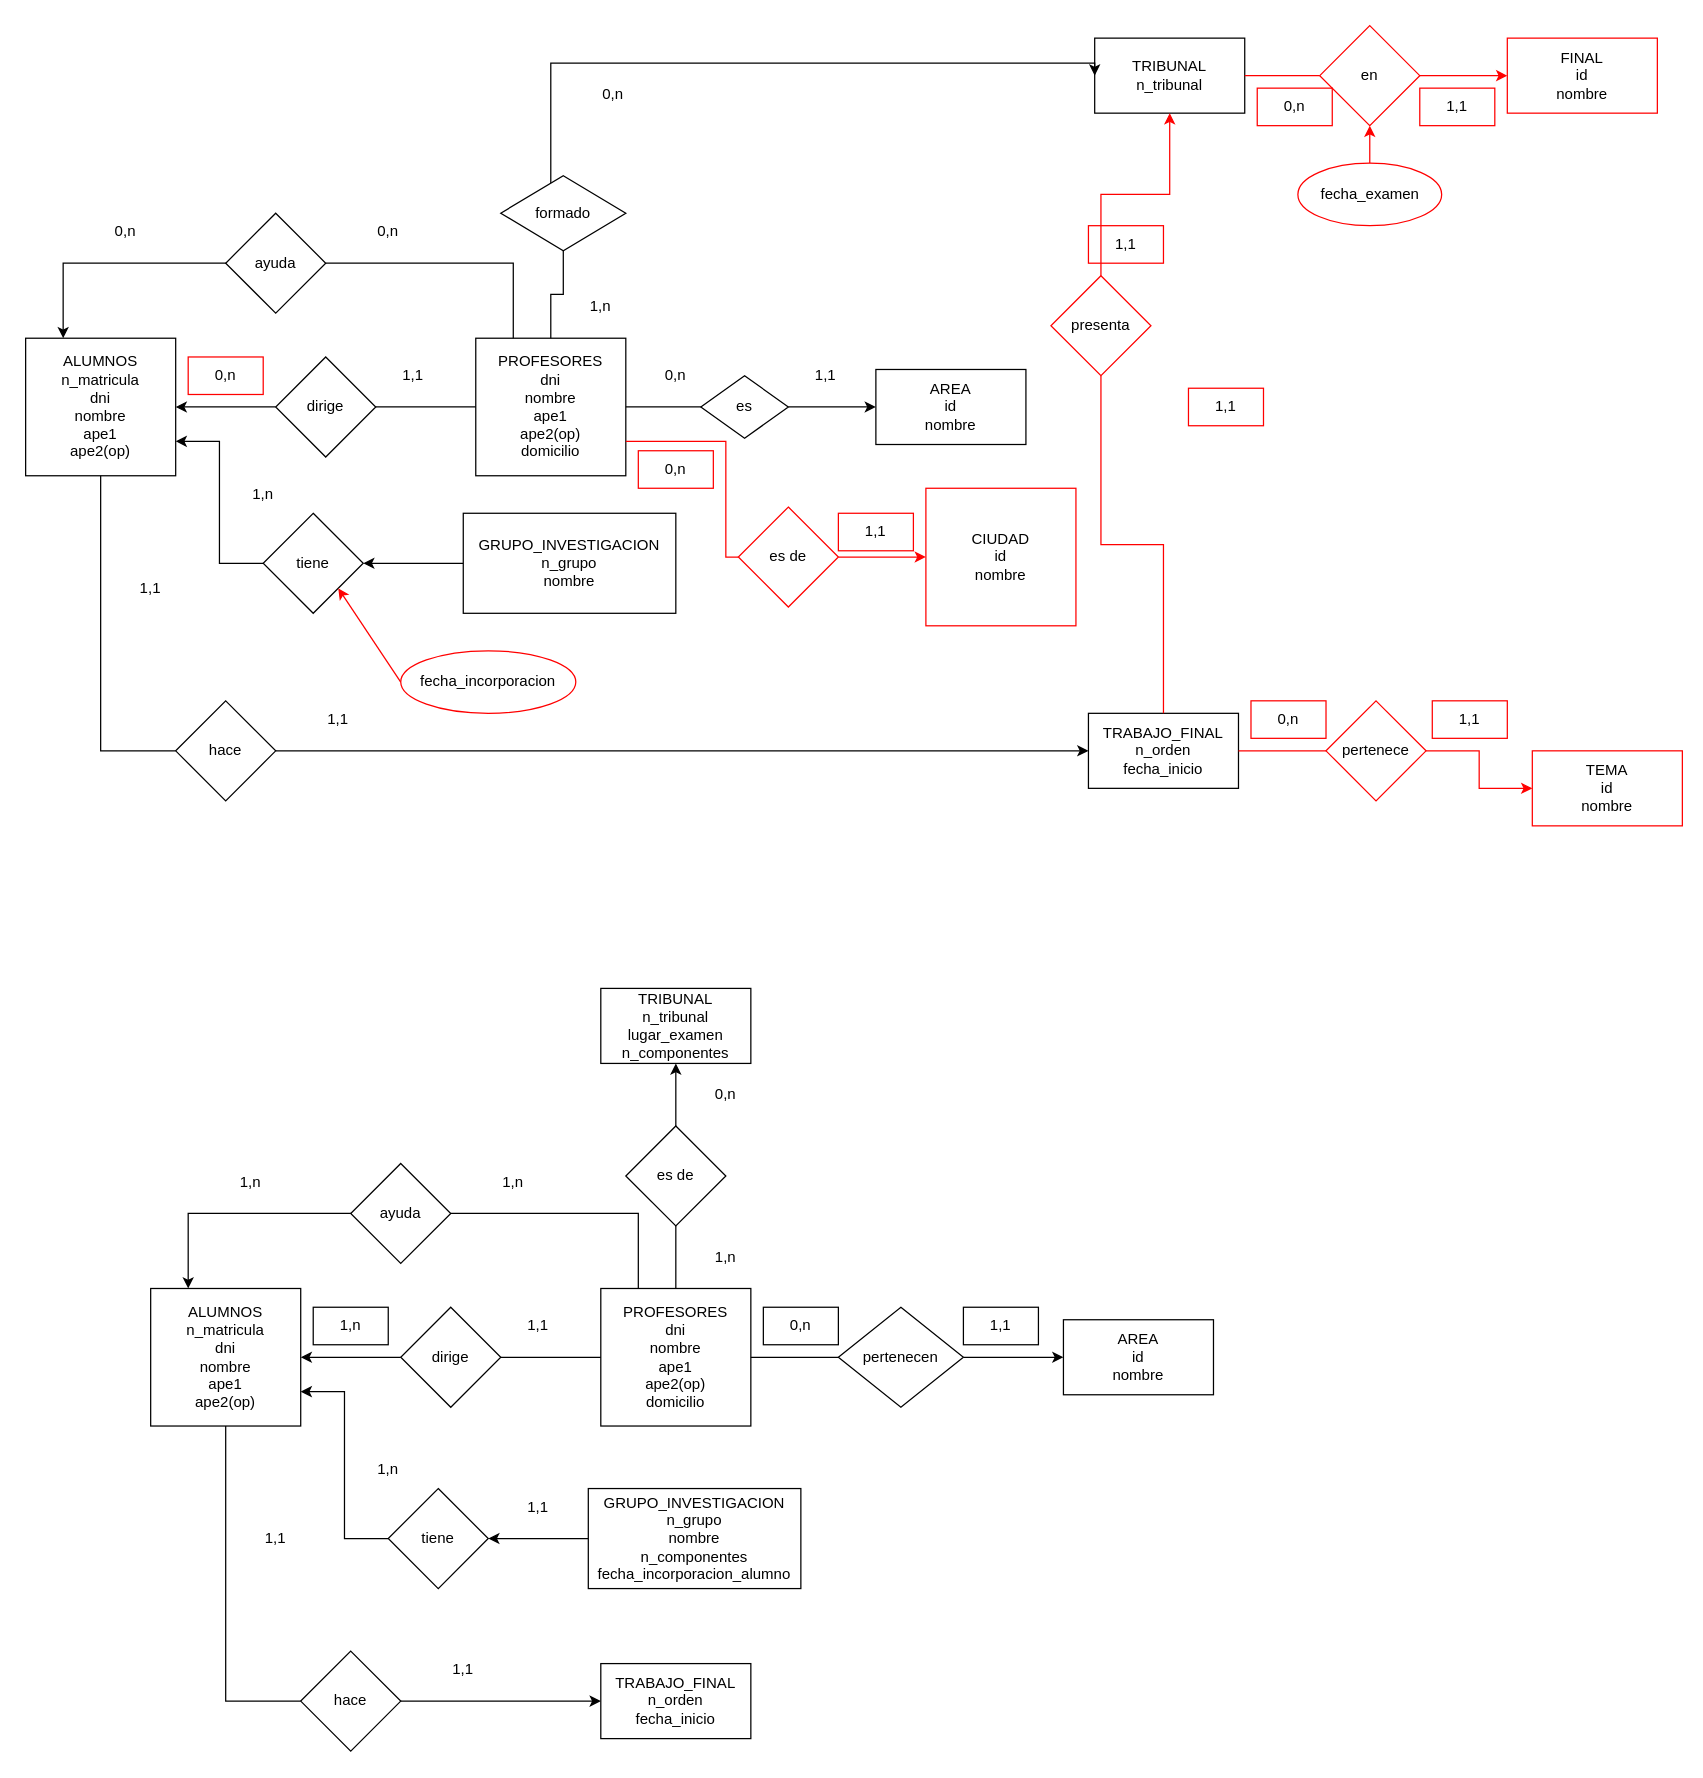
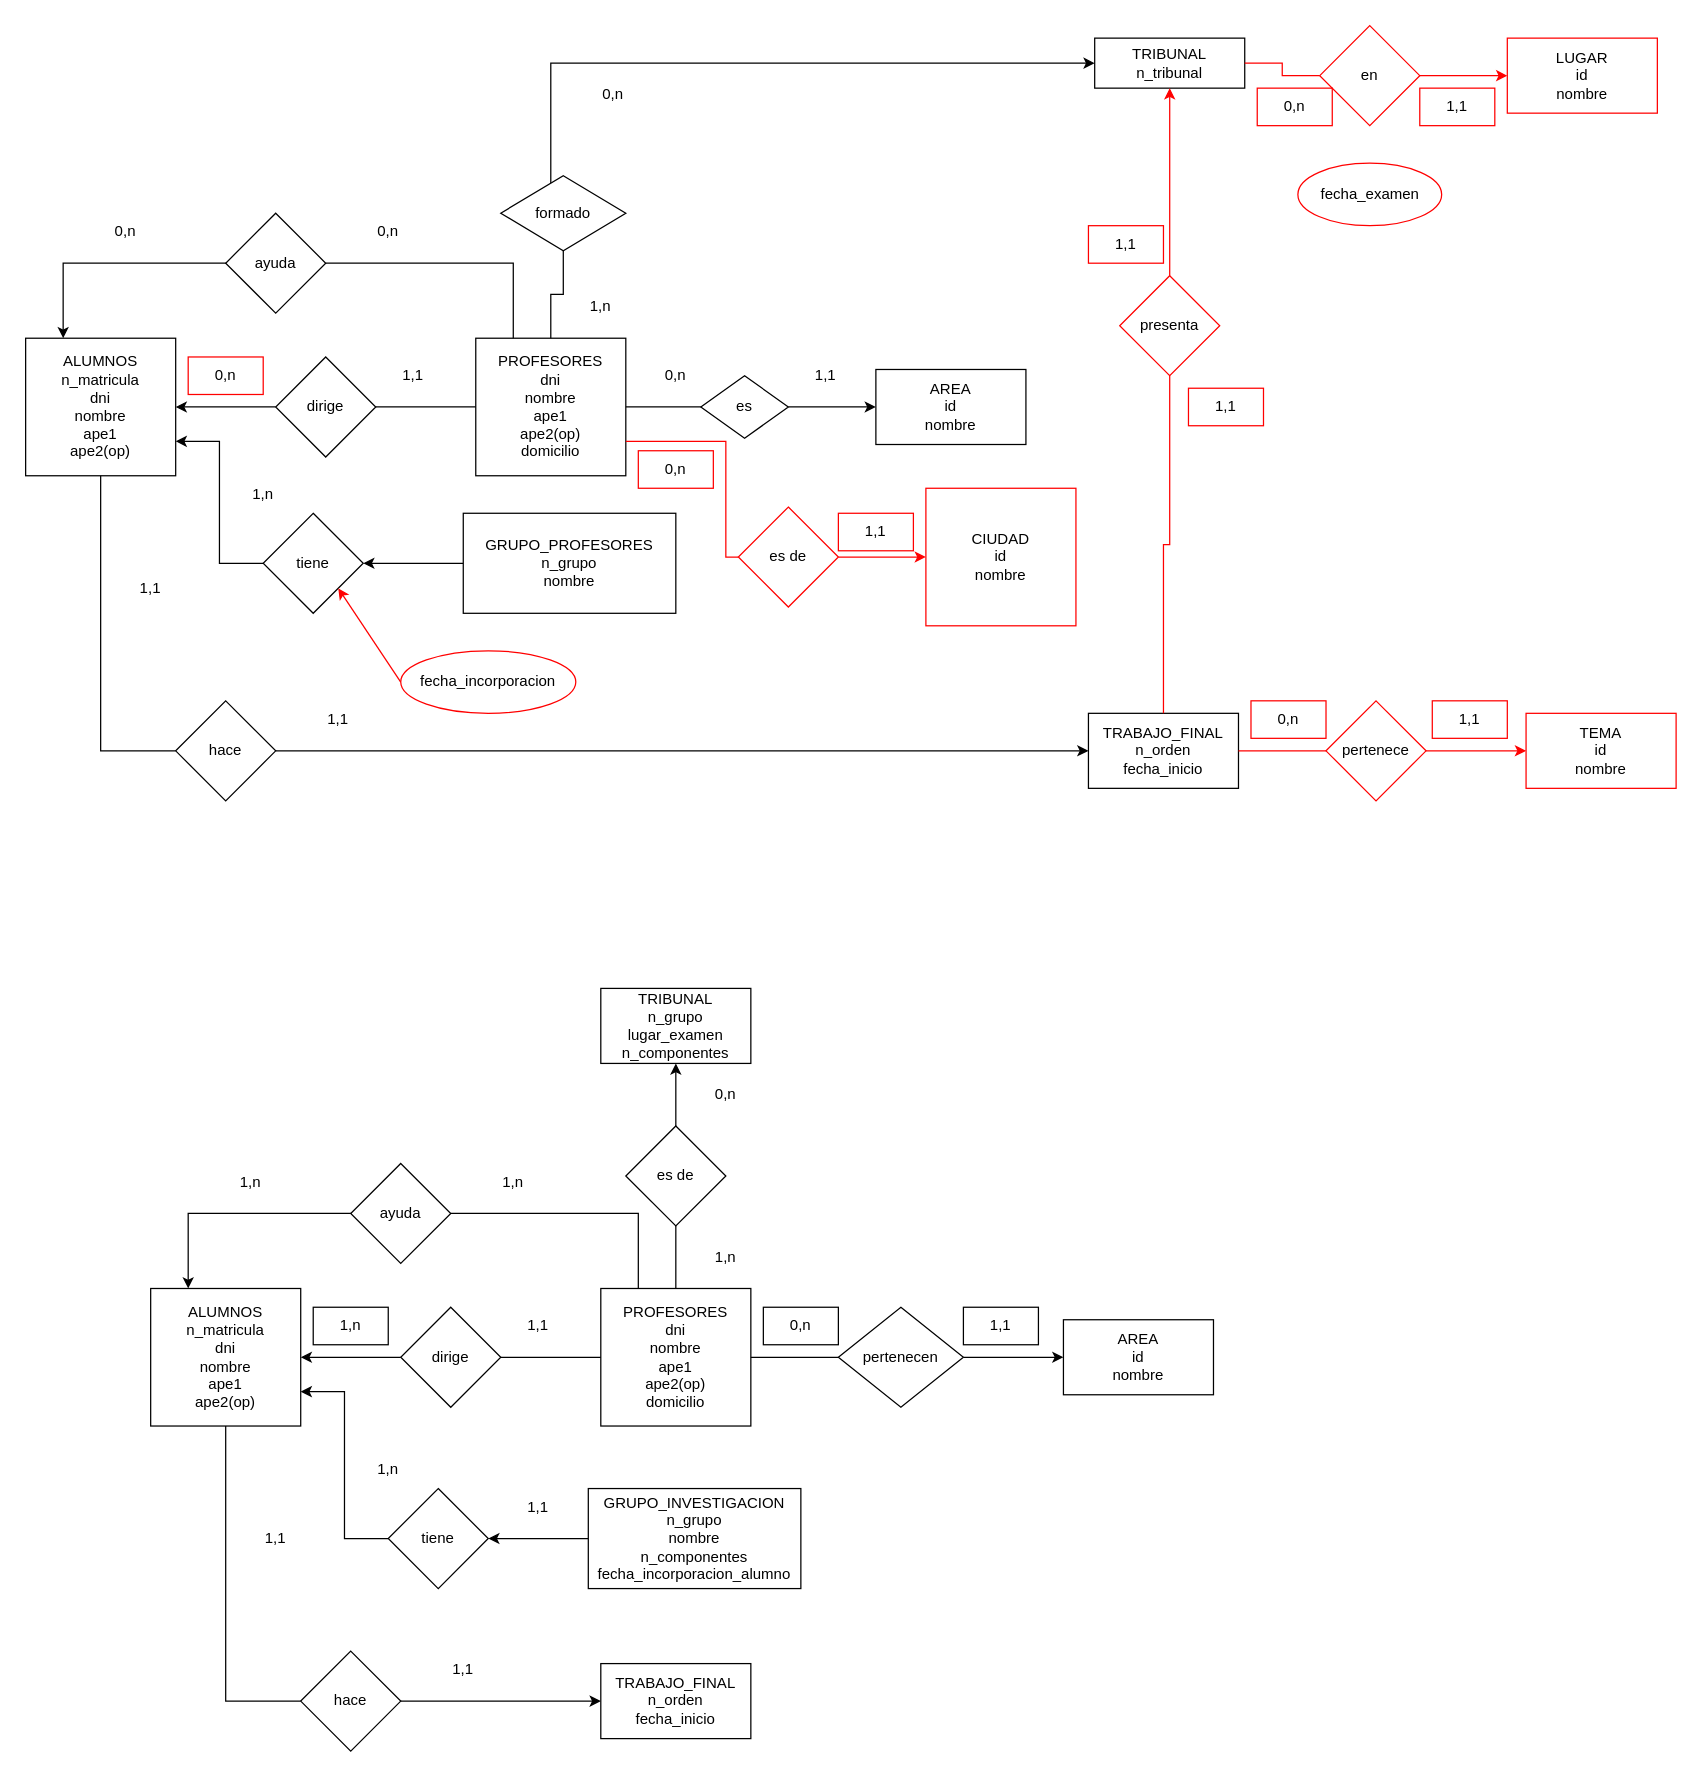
(1169, 76) -> (1169, 63)
(1582, 76) -> (1582, 76)
(1369, 149) -> none
(1101, 326) -> (1169, 326)
(569, 563) -> (569, 563)
(1607, 788) -> (1601, 751)
(676, 1026) -> (676, 1026)
